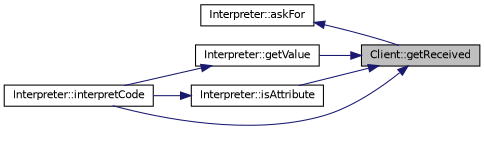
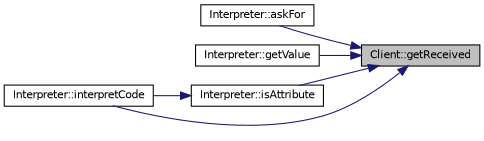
(362, 34) -> (315, 36)
(163, 77) -> none
